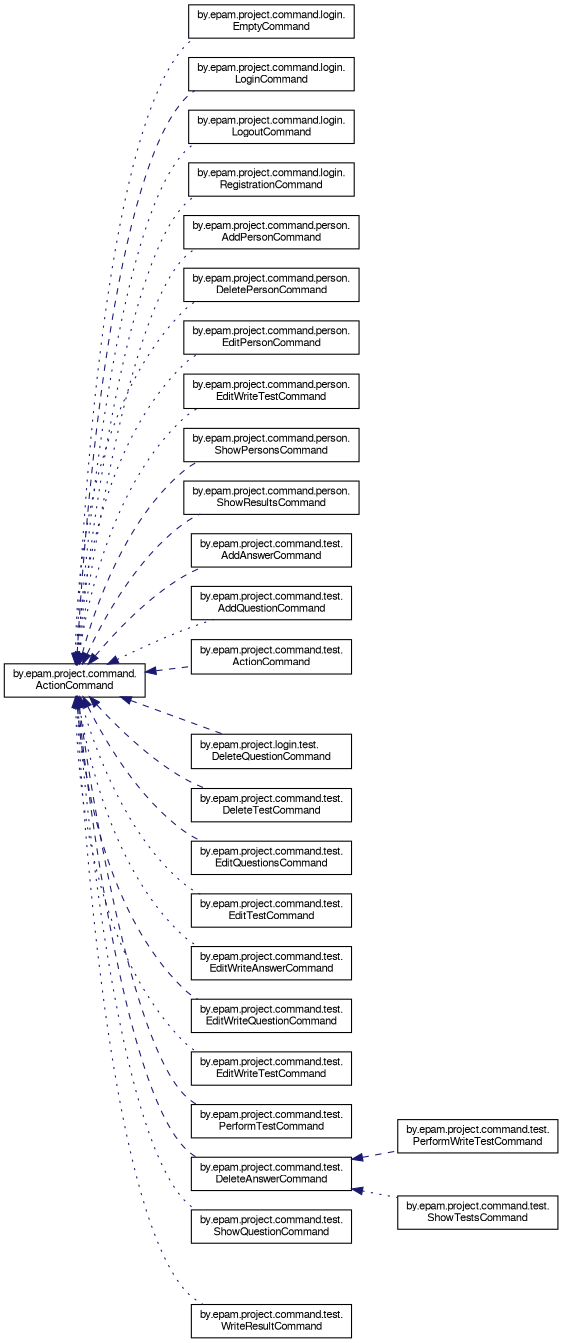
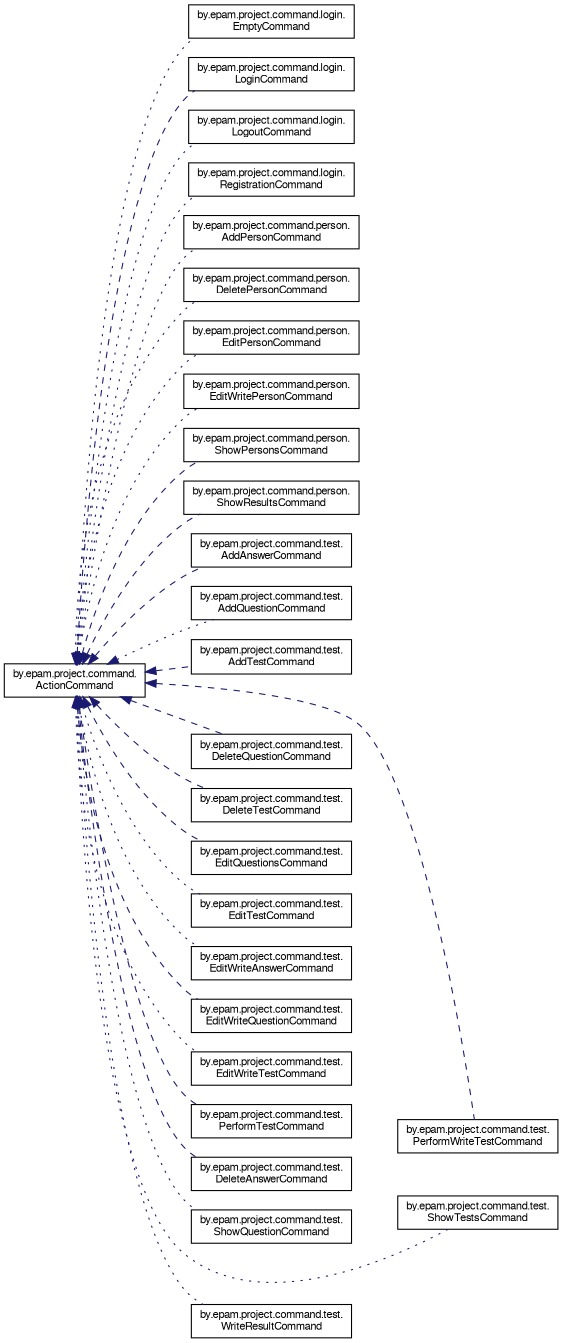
(271, 391) -> (271, 391)
(271, 657) -> (271, 657)
(271, 751) -> (271, 751)
(380, 1154) -> (407, 815)
(380, 1194) -> (163, 1224)
